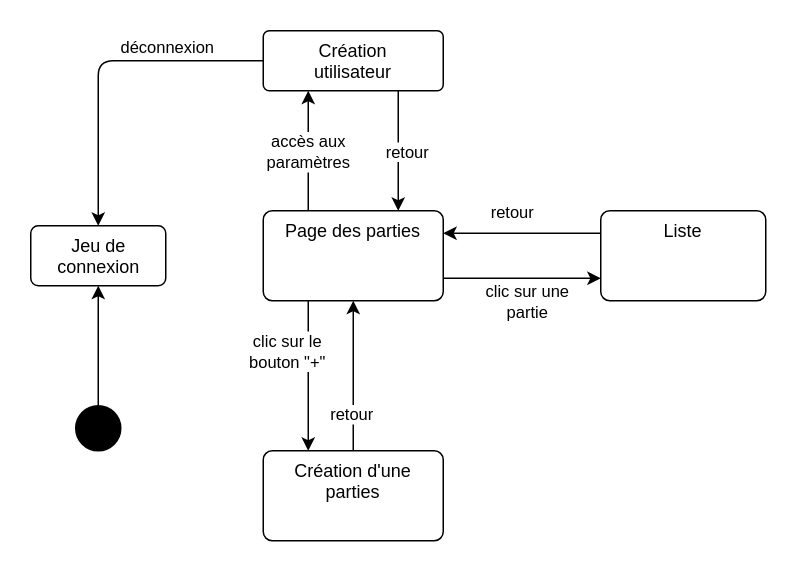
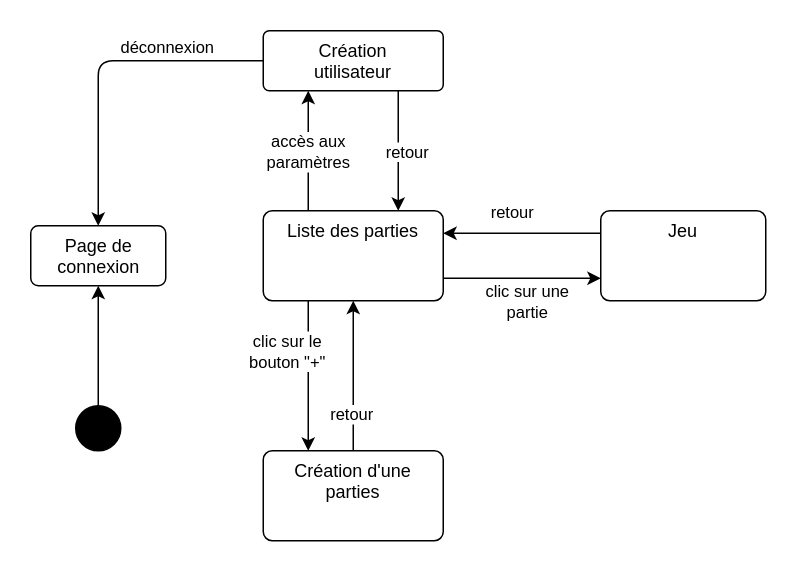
(353, 232) -> (353, 232)
(683, 232) -> (683, 232)
(99, 258) -> (99, 258)
